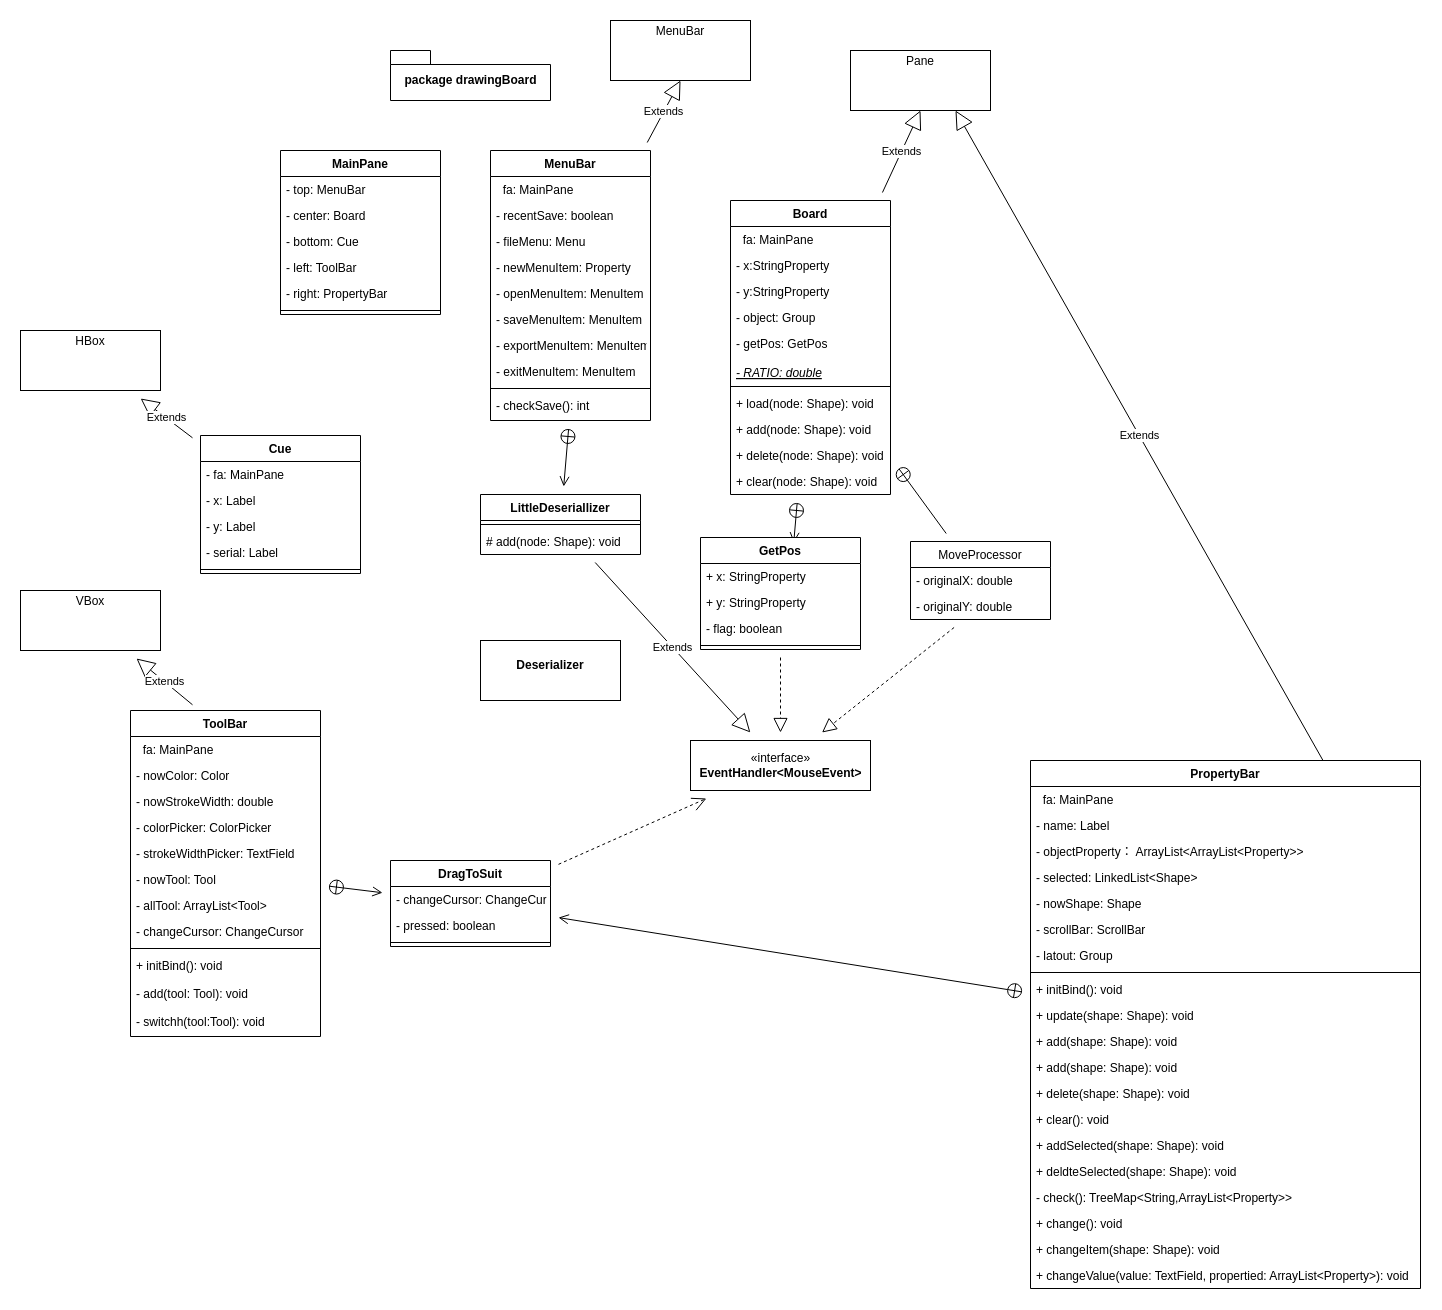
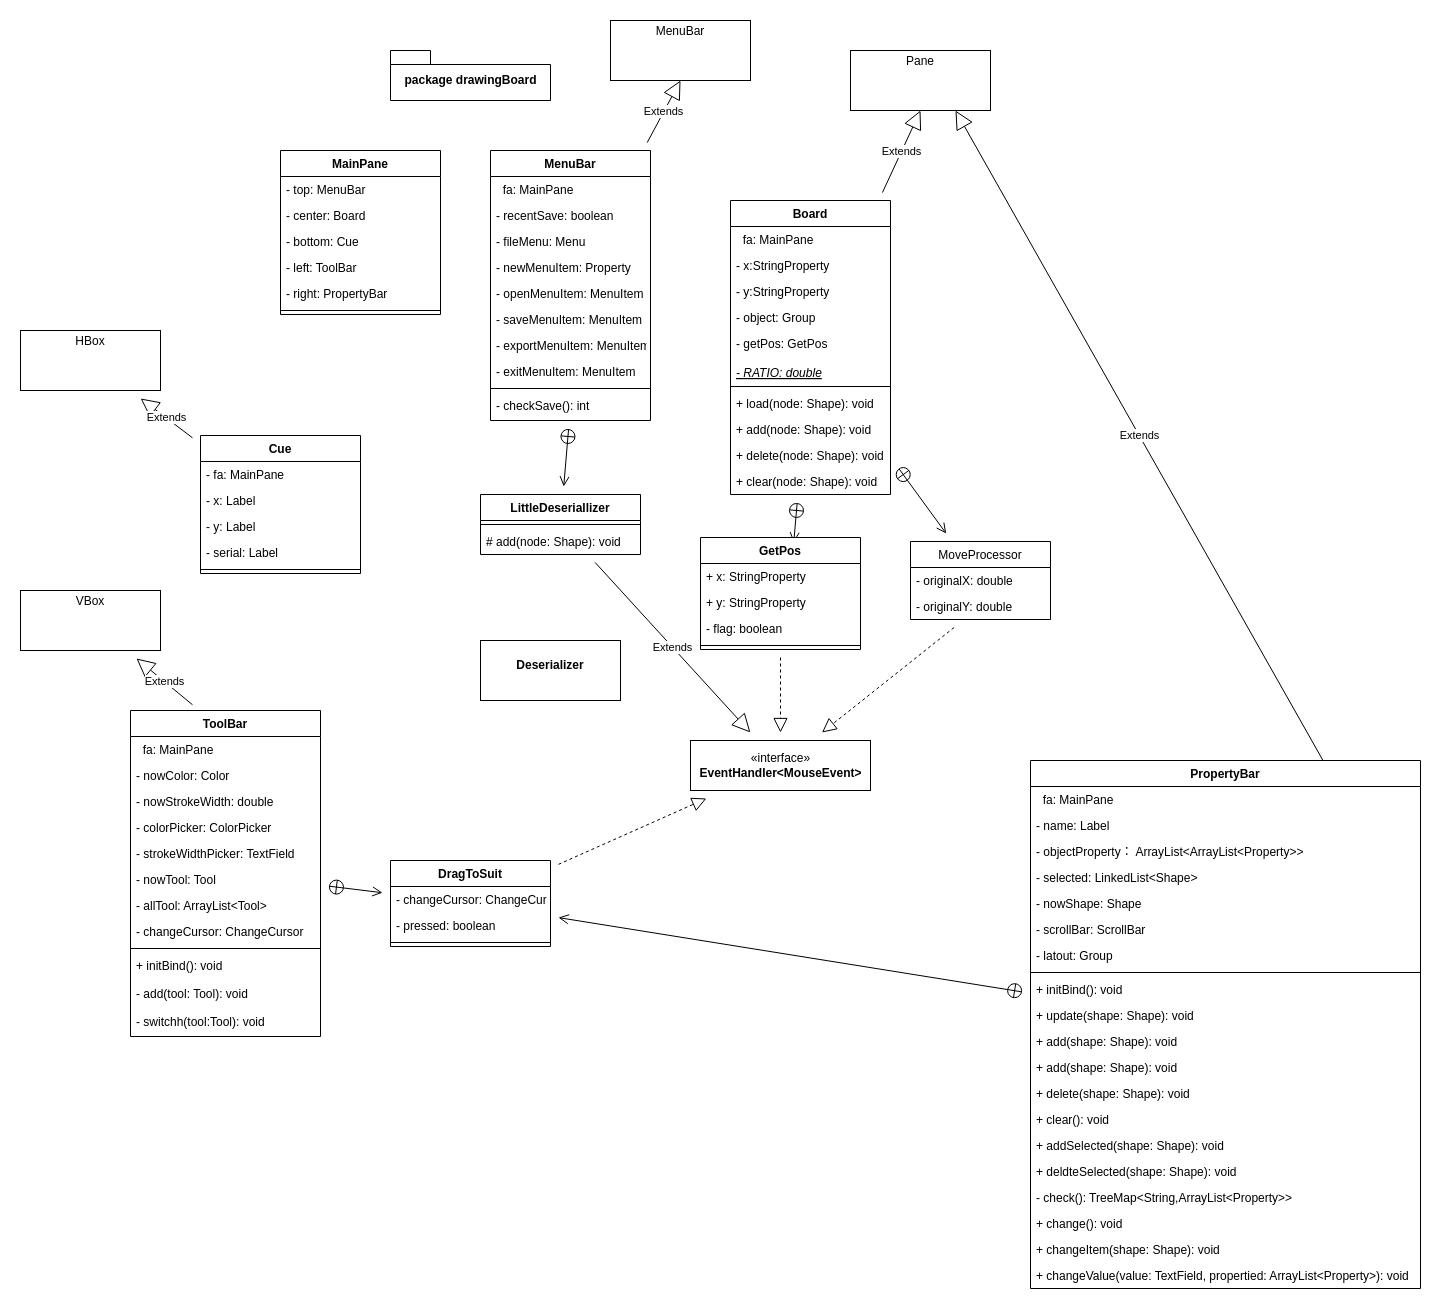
(944, 530) -> (943, 529)
(697, 803) -> (692, 805)
